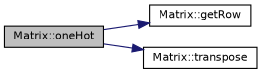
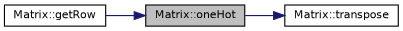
(121, 27) -> (120, 16)
